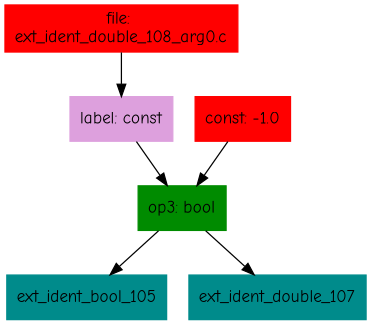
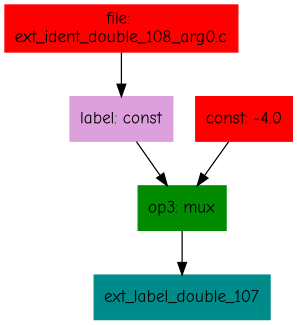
(243, 119) -> (244, 119)
(182, 208) -> (182, 208)
(87, 297) -> none
(278, 297) -> (182, 297)
